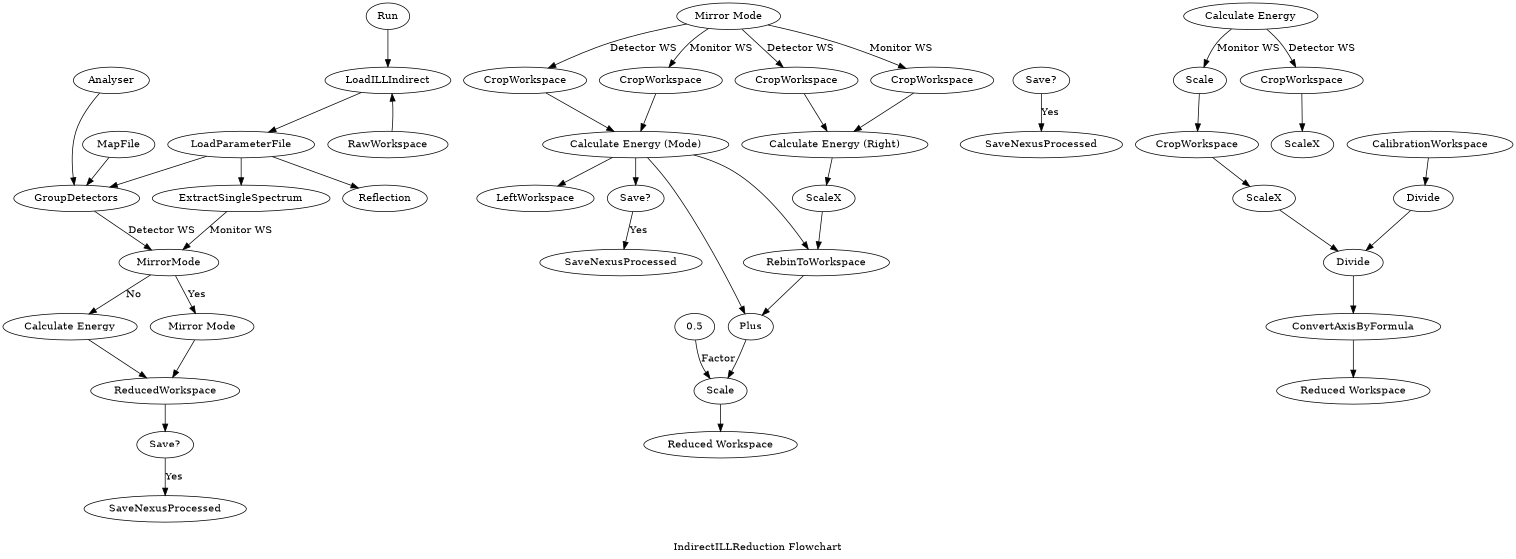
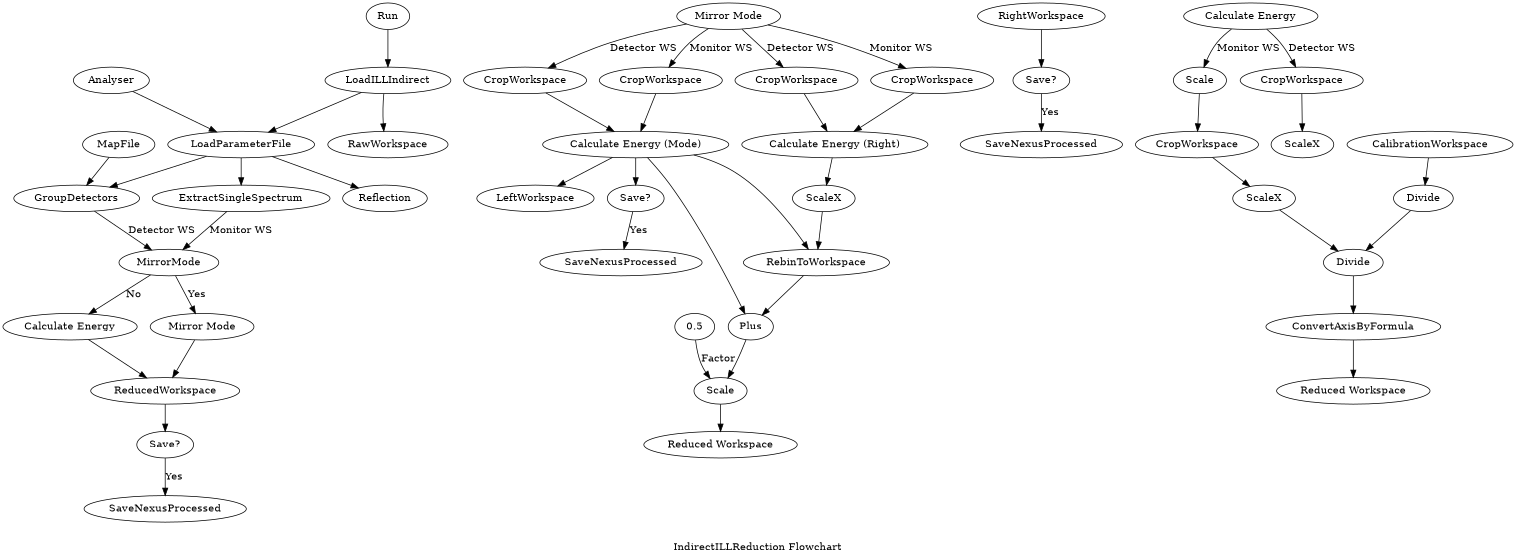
none -> (1041, 16)
(393, 116) -> (383, 109)
(76, 132) -> (171, 110)
